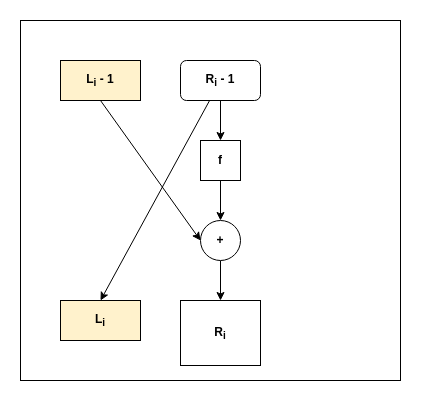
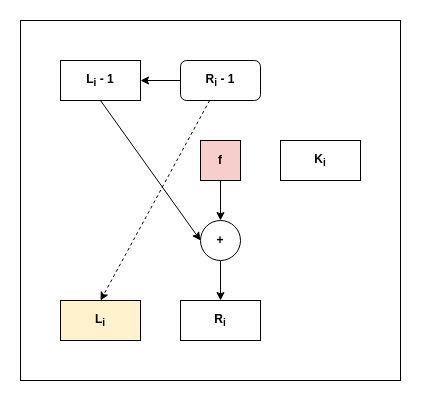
(101, 81) -> (101, 81)
(221, 117) -> (164, 81)
(221, 161) -> (221, 161)
none -> (321, 161)
(156, 198) -> (156, 198)
(221, 333) -> (221, 321)
